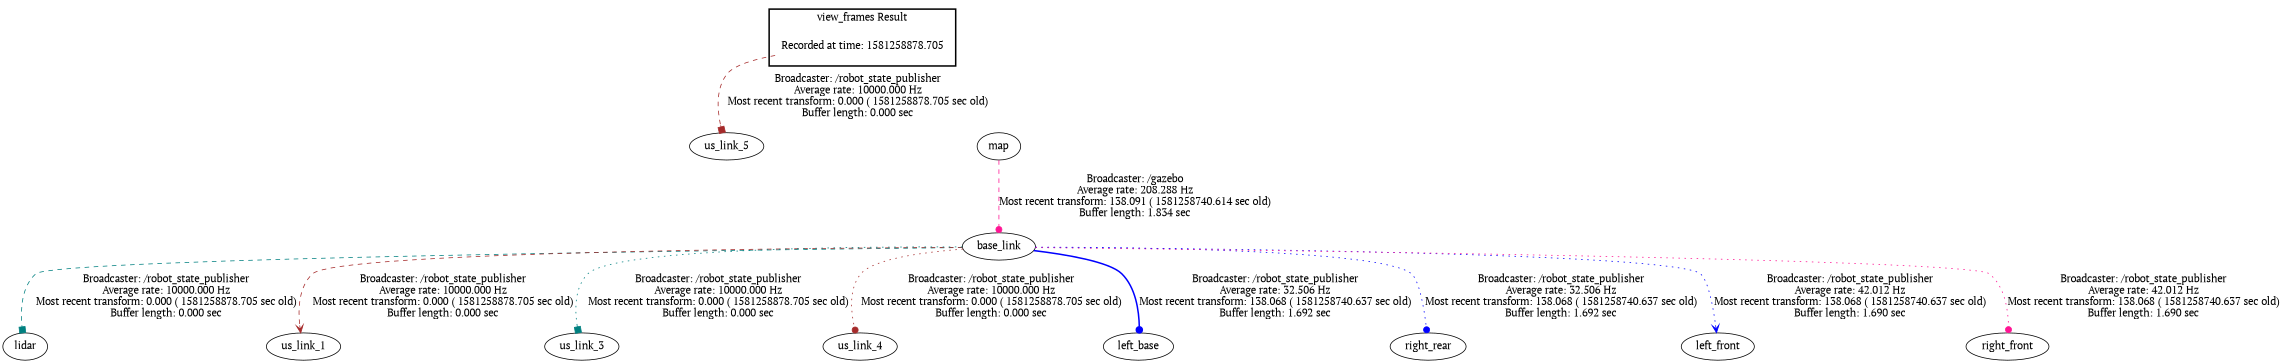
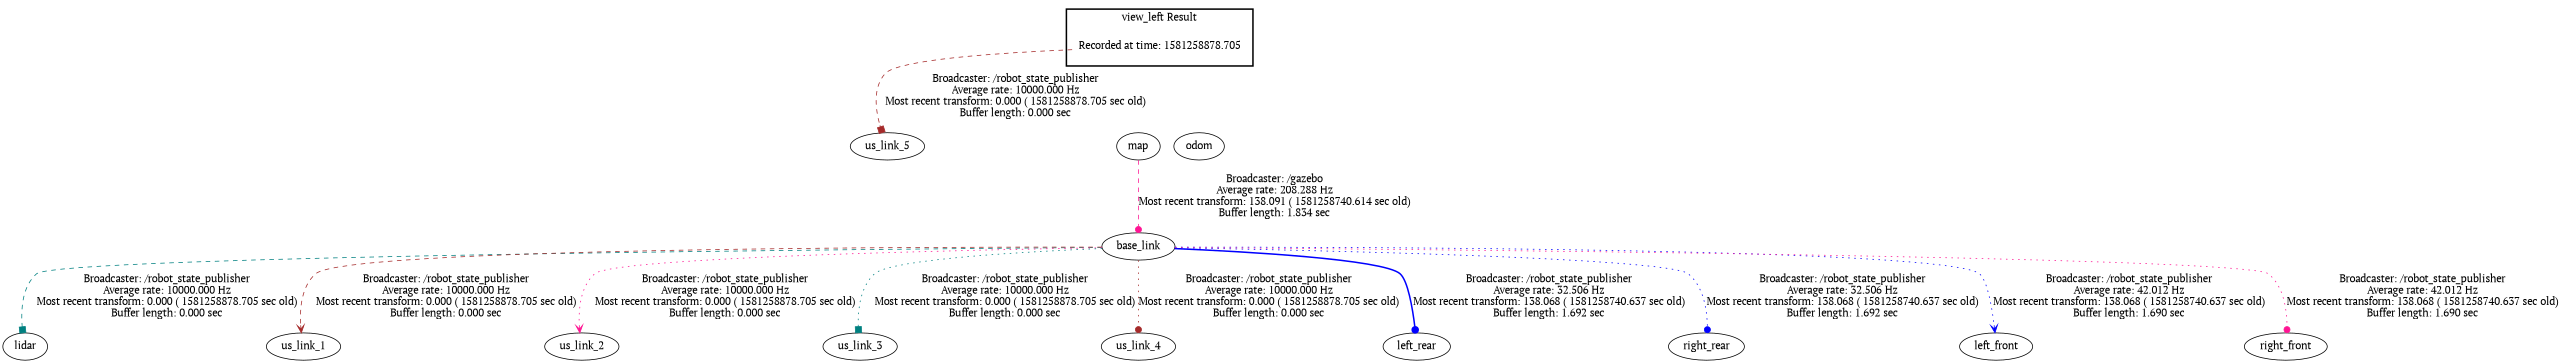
(862, 18) -> (1160, 18)
none -> (1199, 146)
none -> (582, 347)
(1138, 347) -> (1417, 347)
